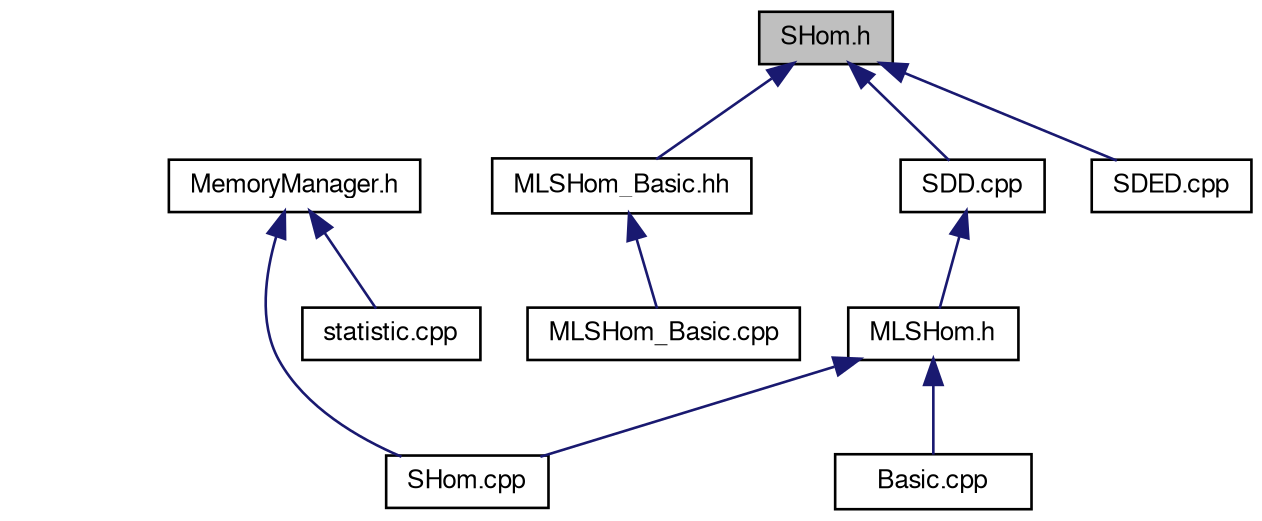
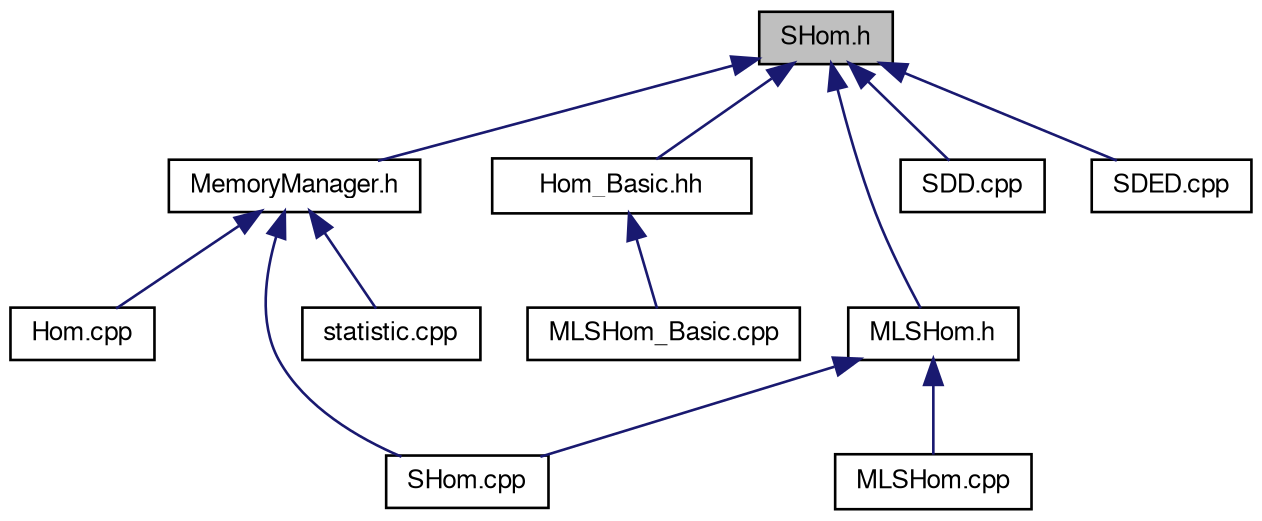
none -> (556, 113)
(622, 186) -> (622, 186)
(949, 273) -> (871, 202)
none -> (82, 334)
(933, 482) -> (933, 482)
